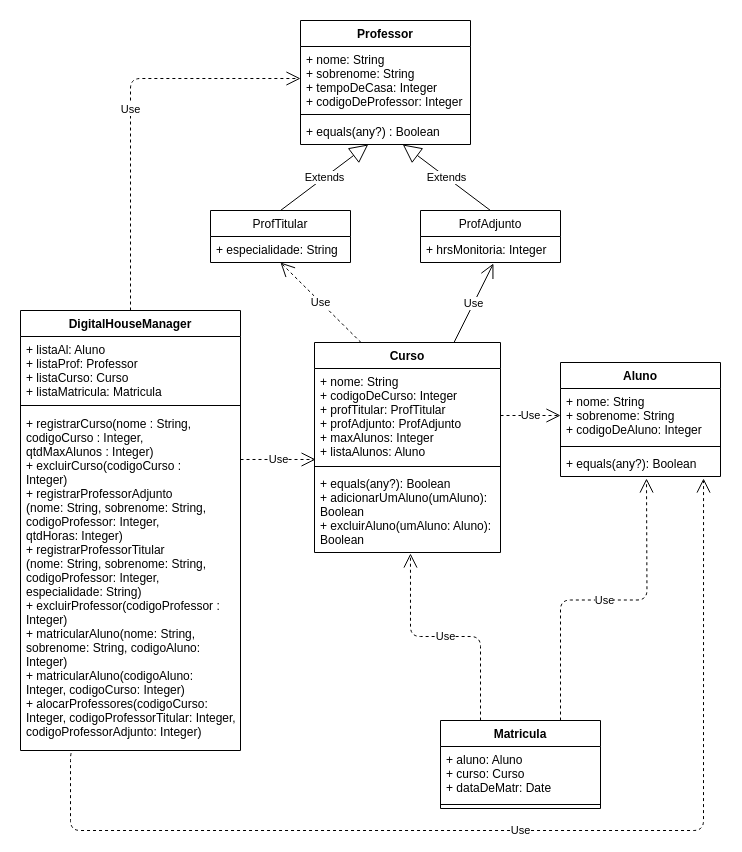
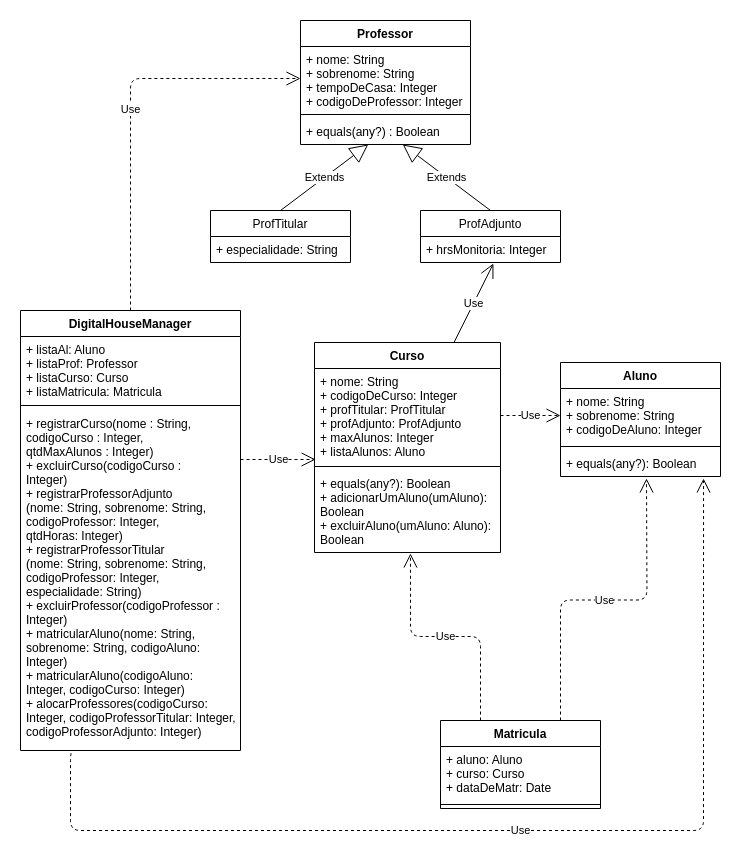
(322, 304) -> none
